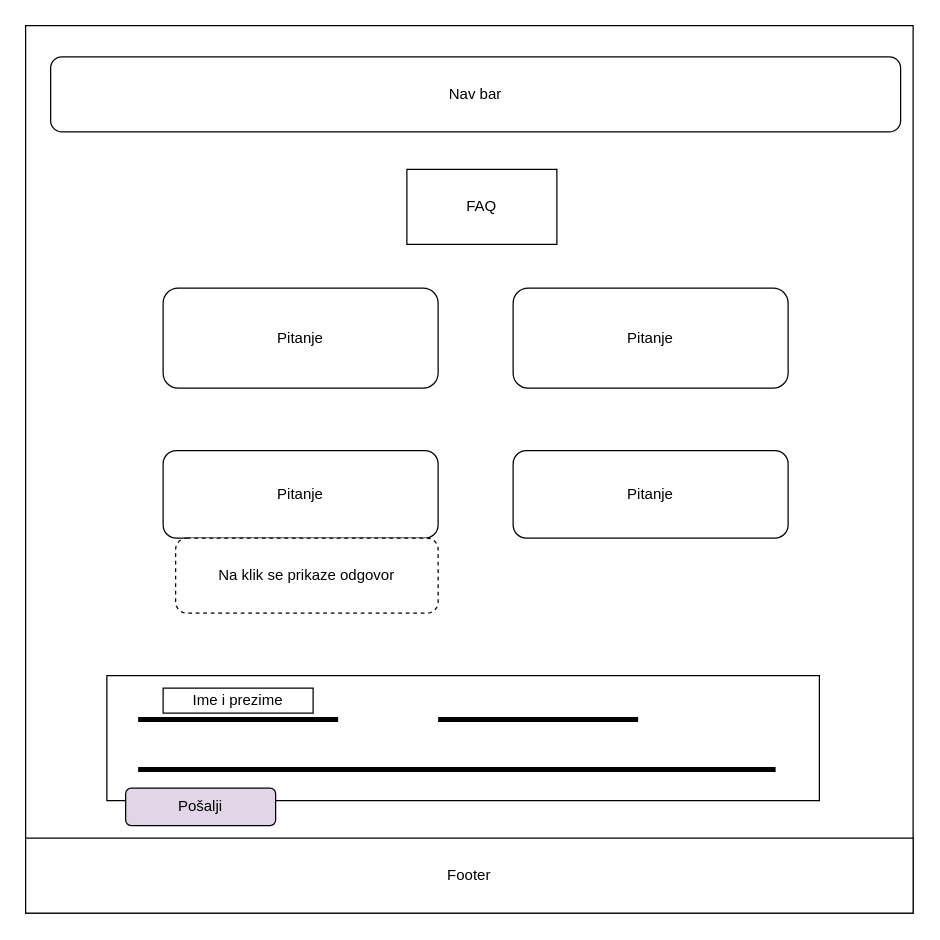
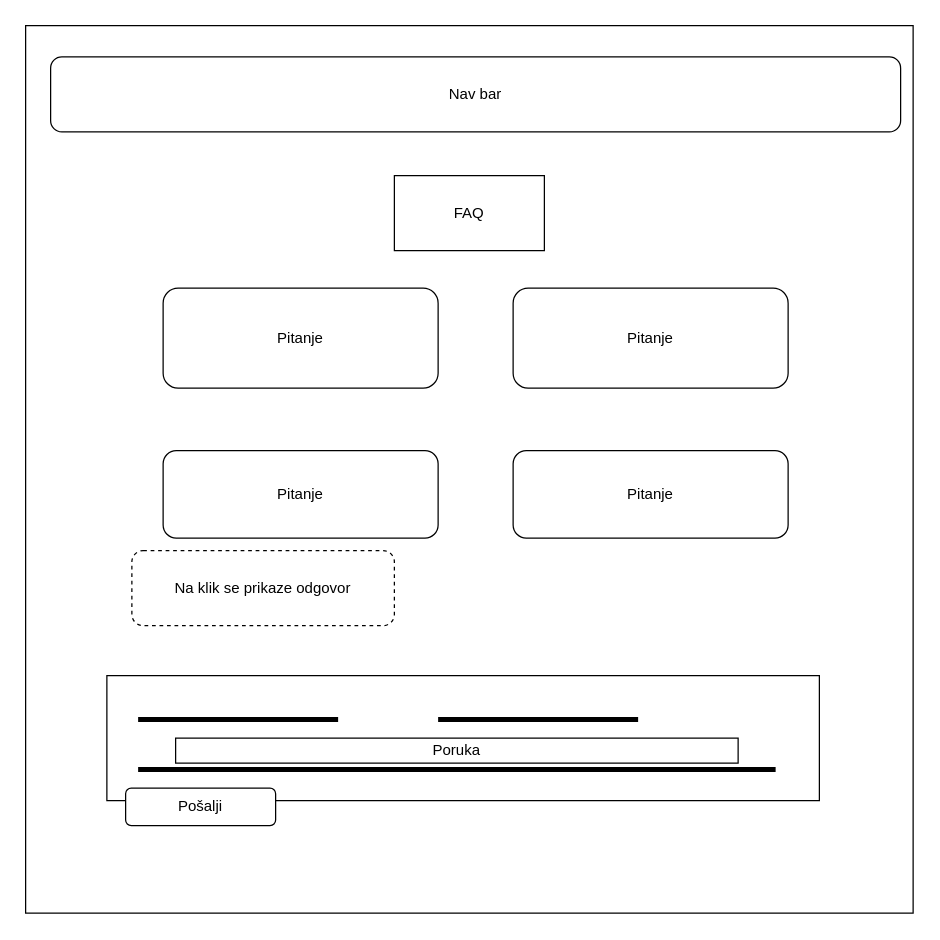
(482, 207) -> (469, 213)
(307, 576) -> (263, 588)
(238, 701) -> none
none -> (457, 751)
(201, 807) -> (201, 807)
(469, 876) -> none
